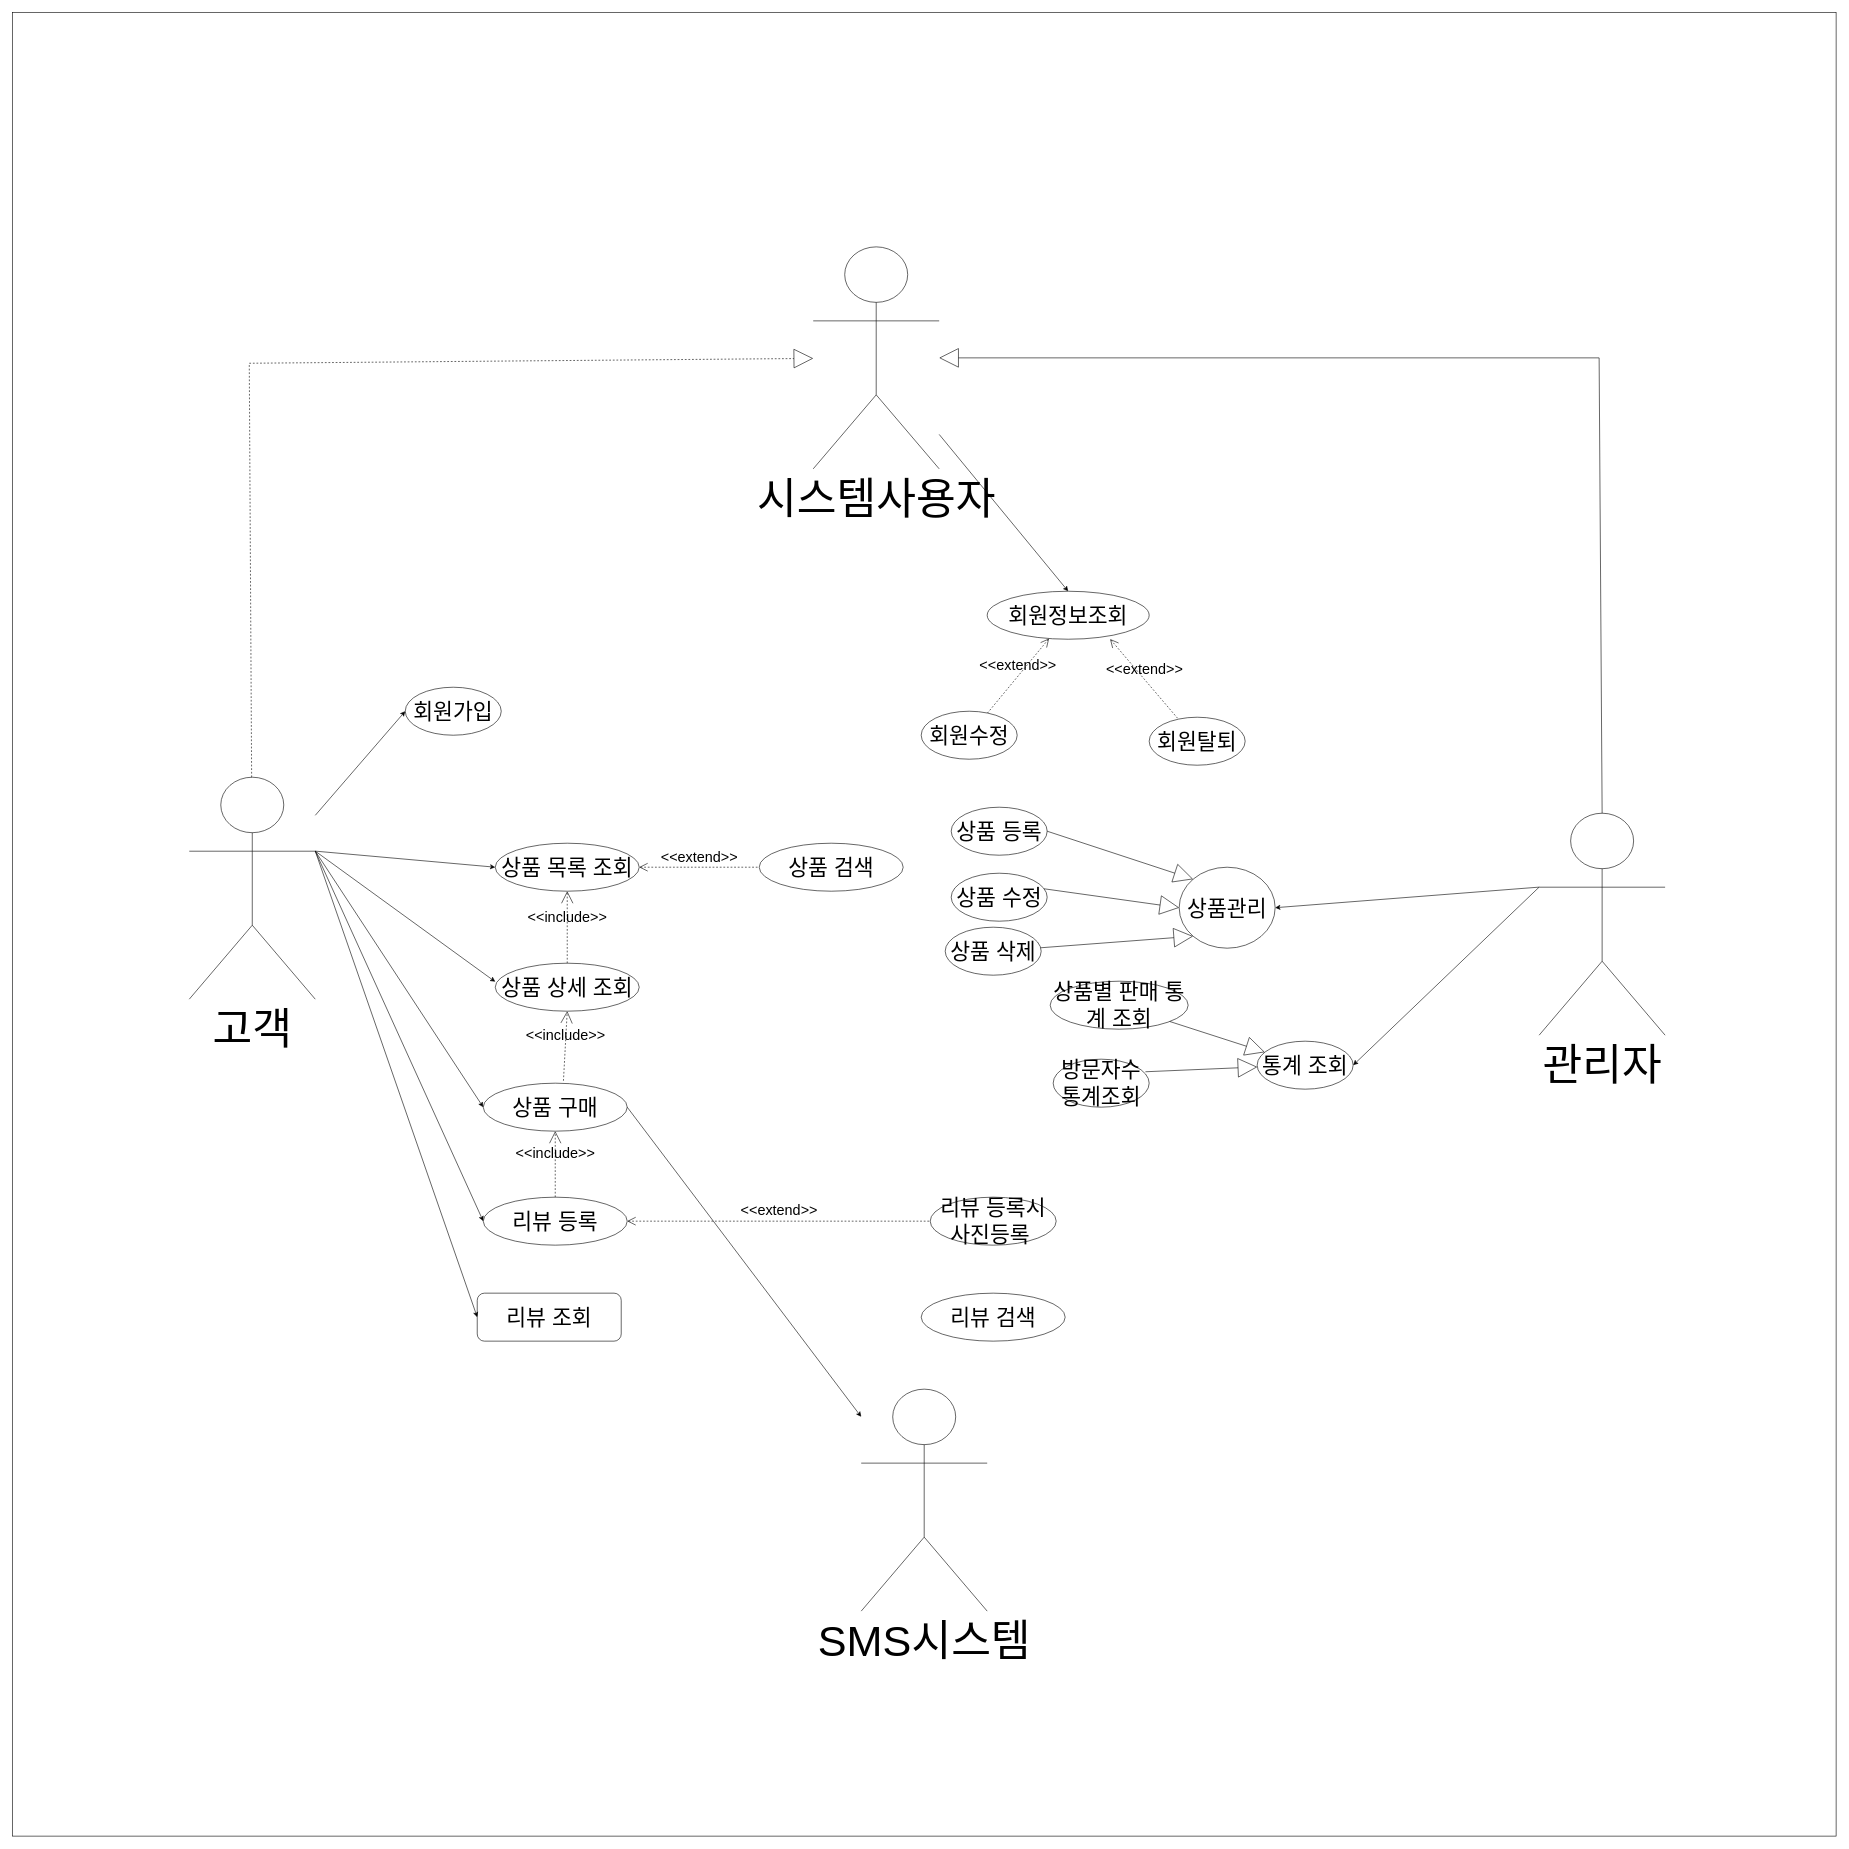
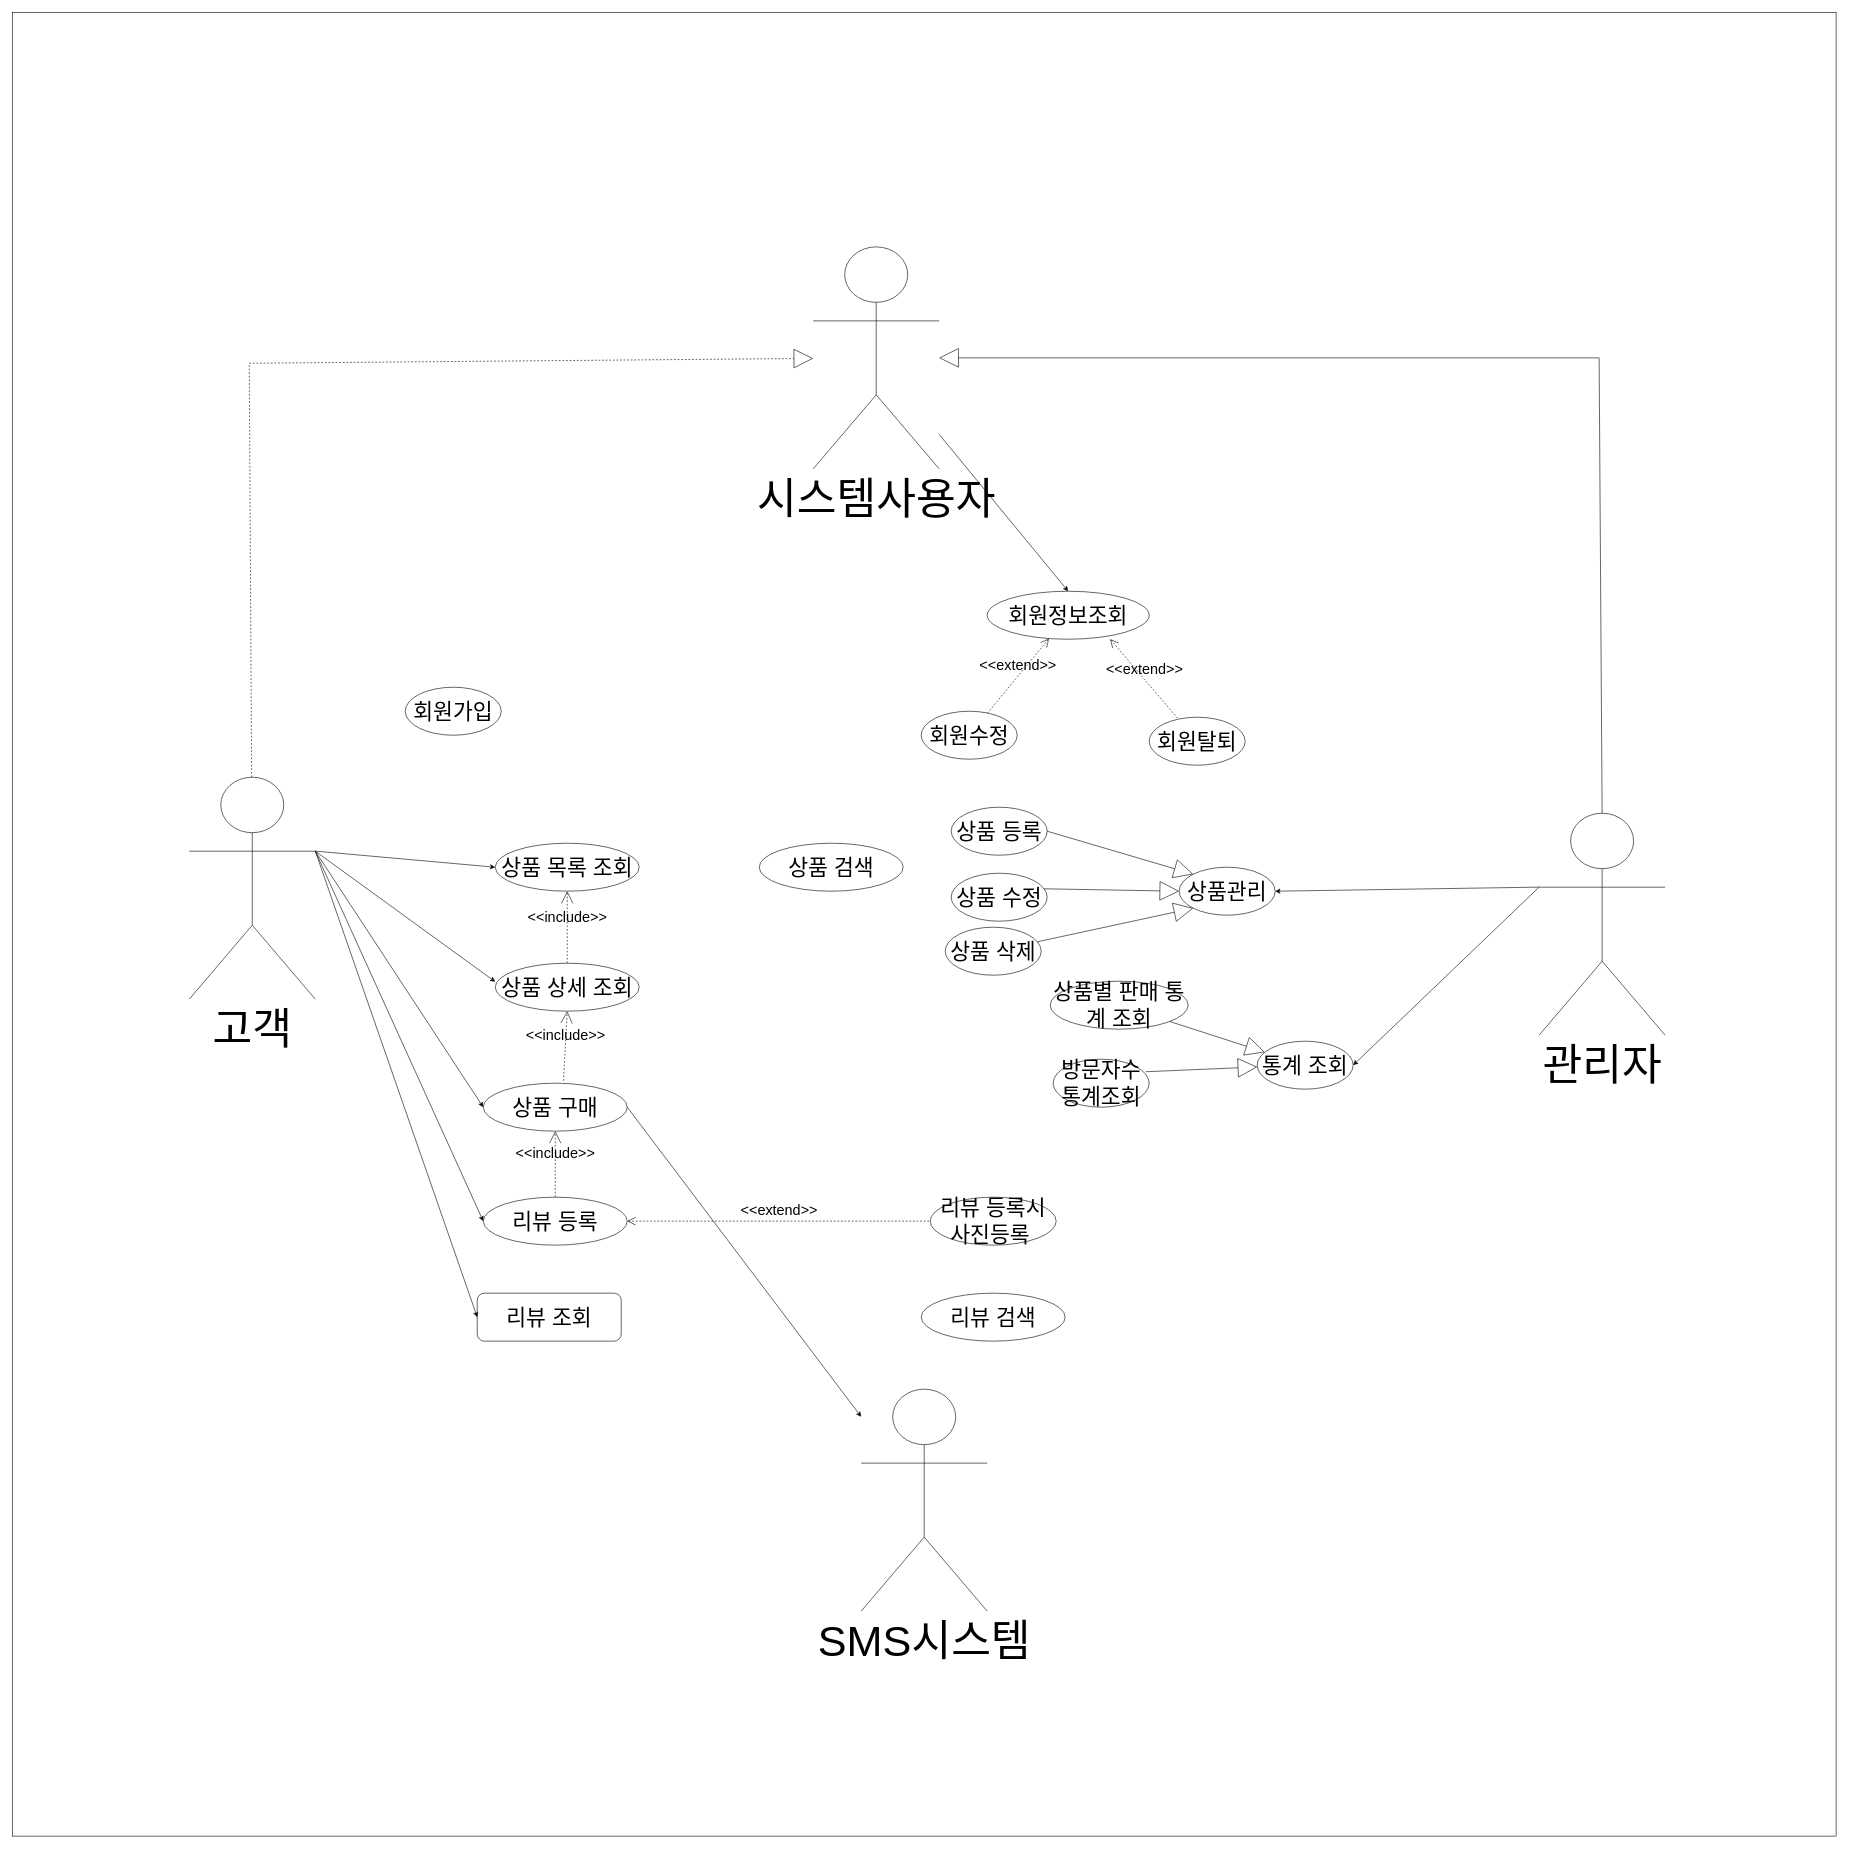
(359, 764) -> none
(699, 867) -> none
(1227, 908) -> (1227, 891)
